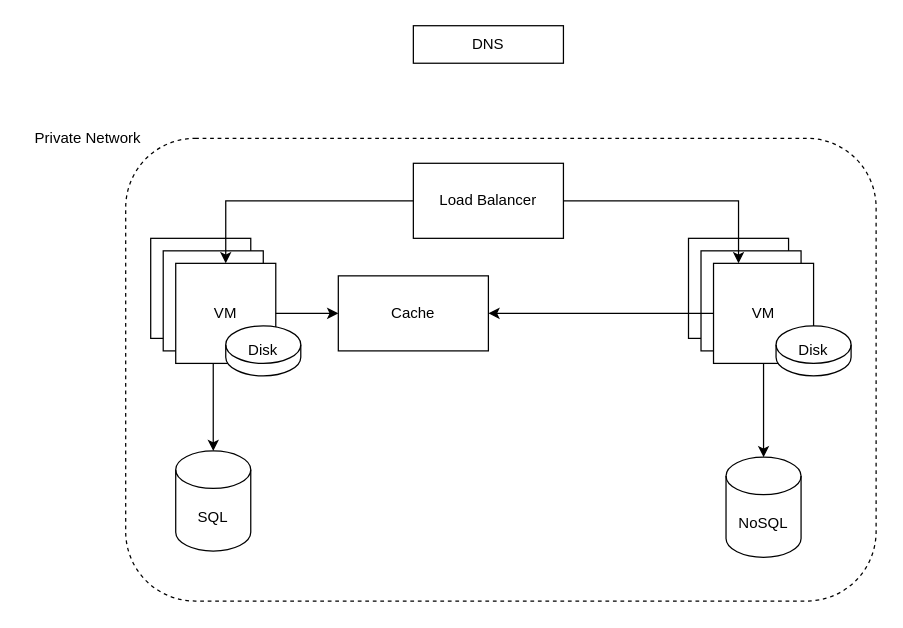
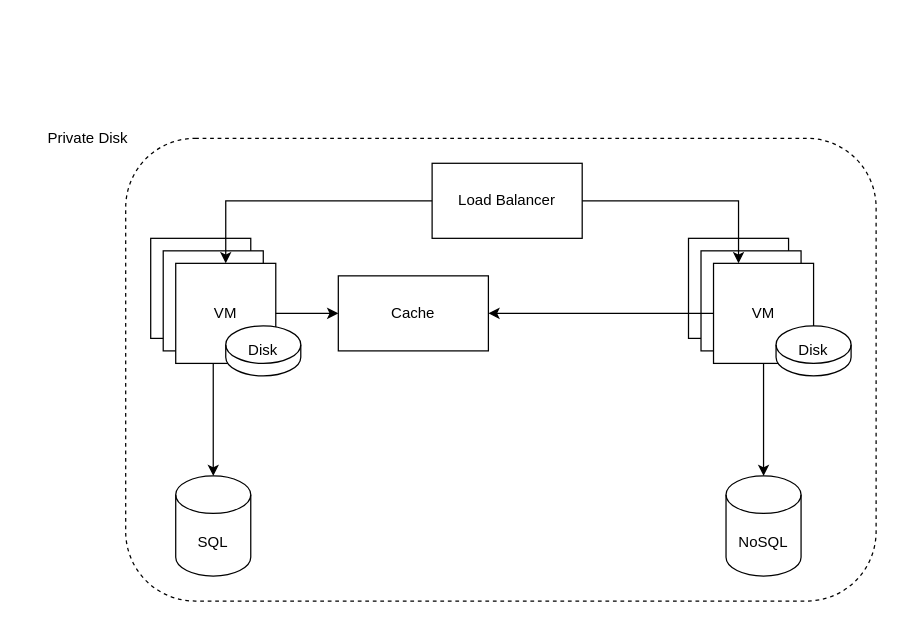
(488, 44) -> none
(88, 138) -> (88, 138)
(488, 201) -> (507, 201)
(213, 501) -> (213, 526)
(763, 507) -> (763, 526)
